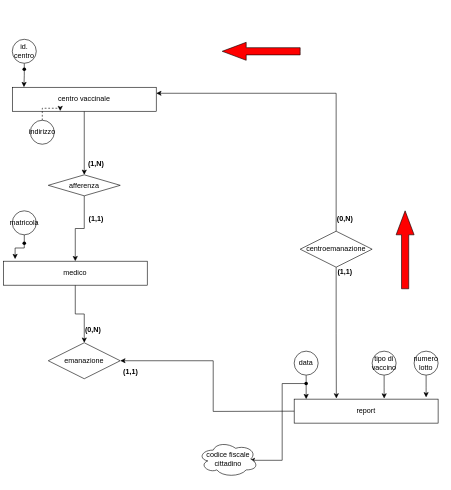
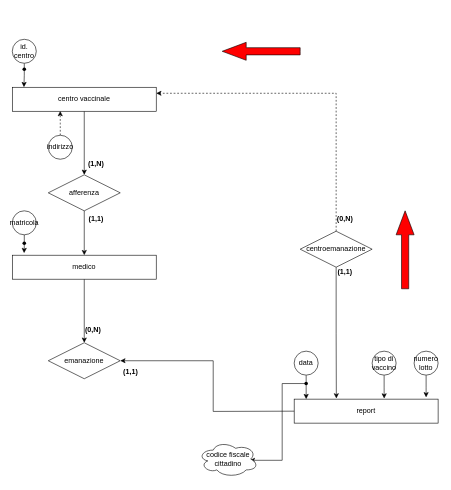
(317, 93) -> (317, 93)
(42, 132) -> (60, 147)
(84, 185) -> (84, 193)
(75, 273) -> (84, 267)
